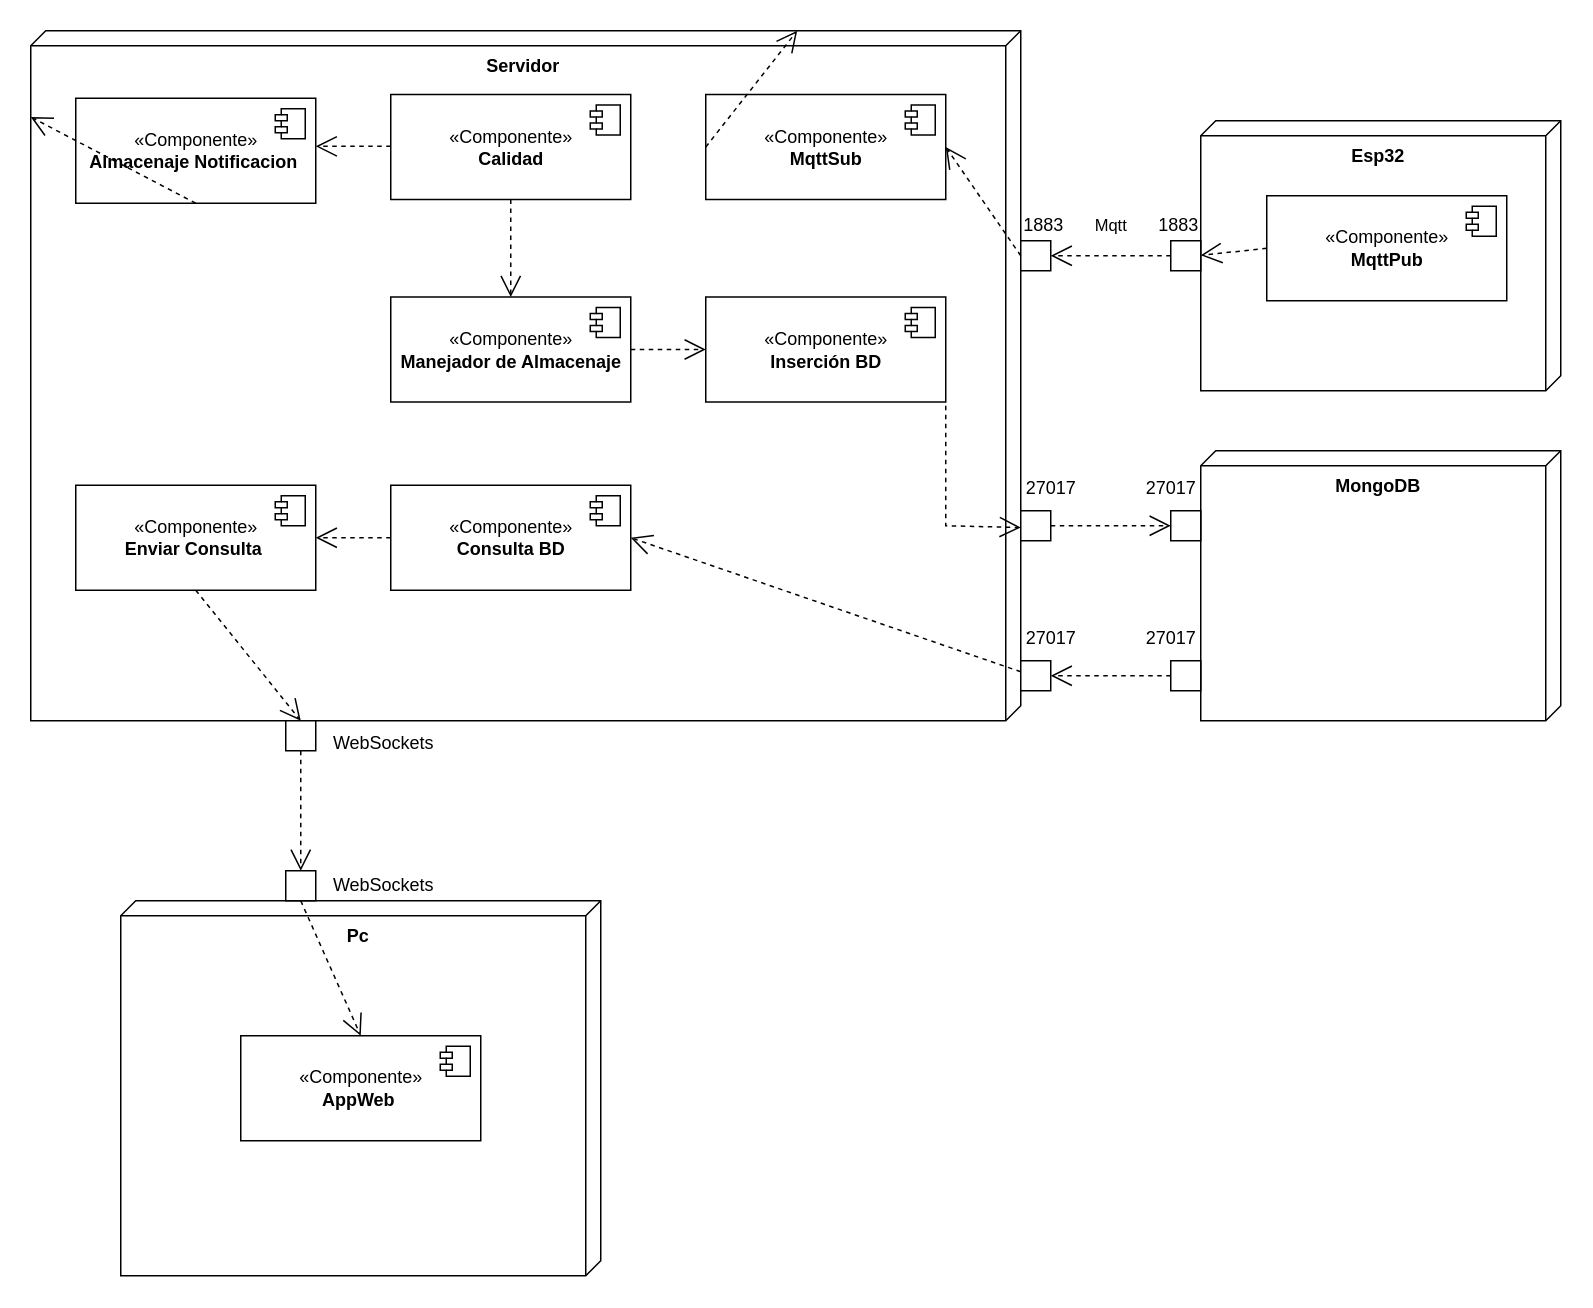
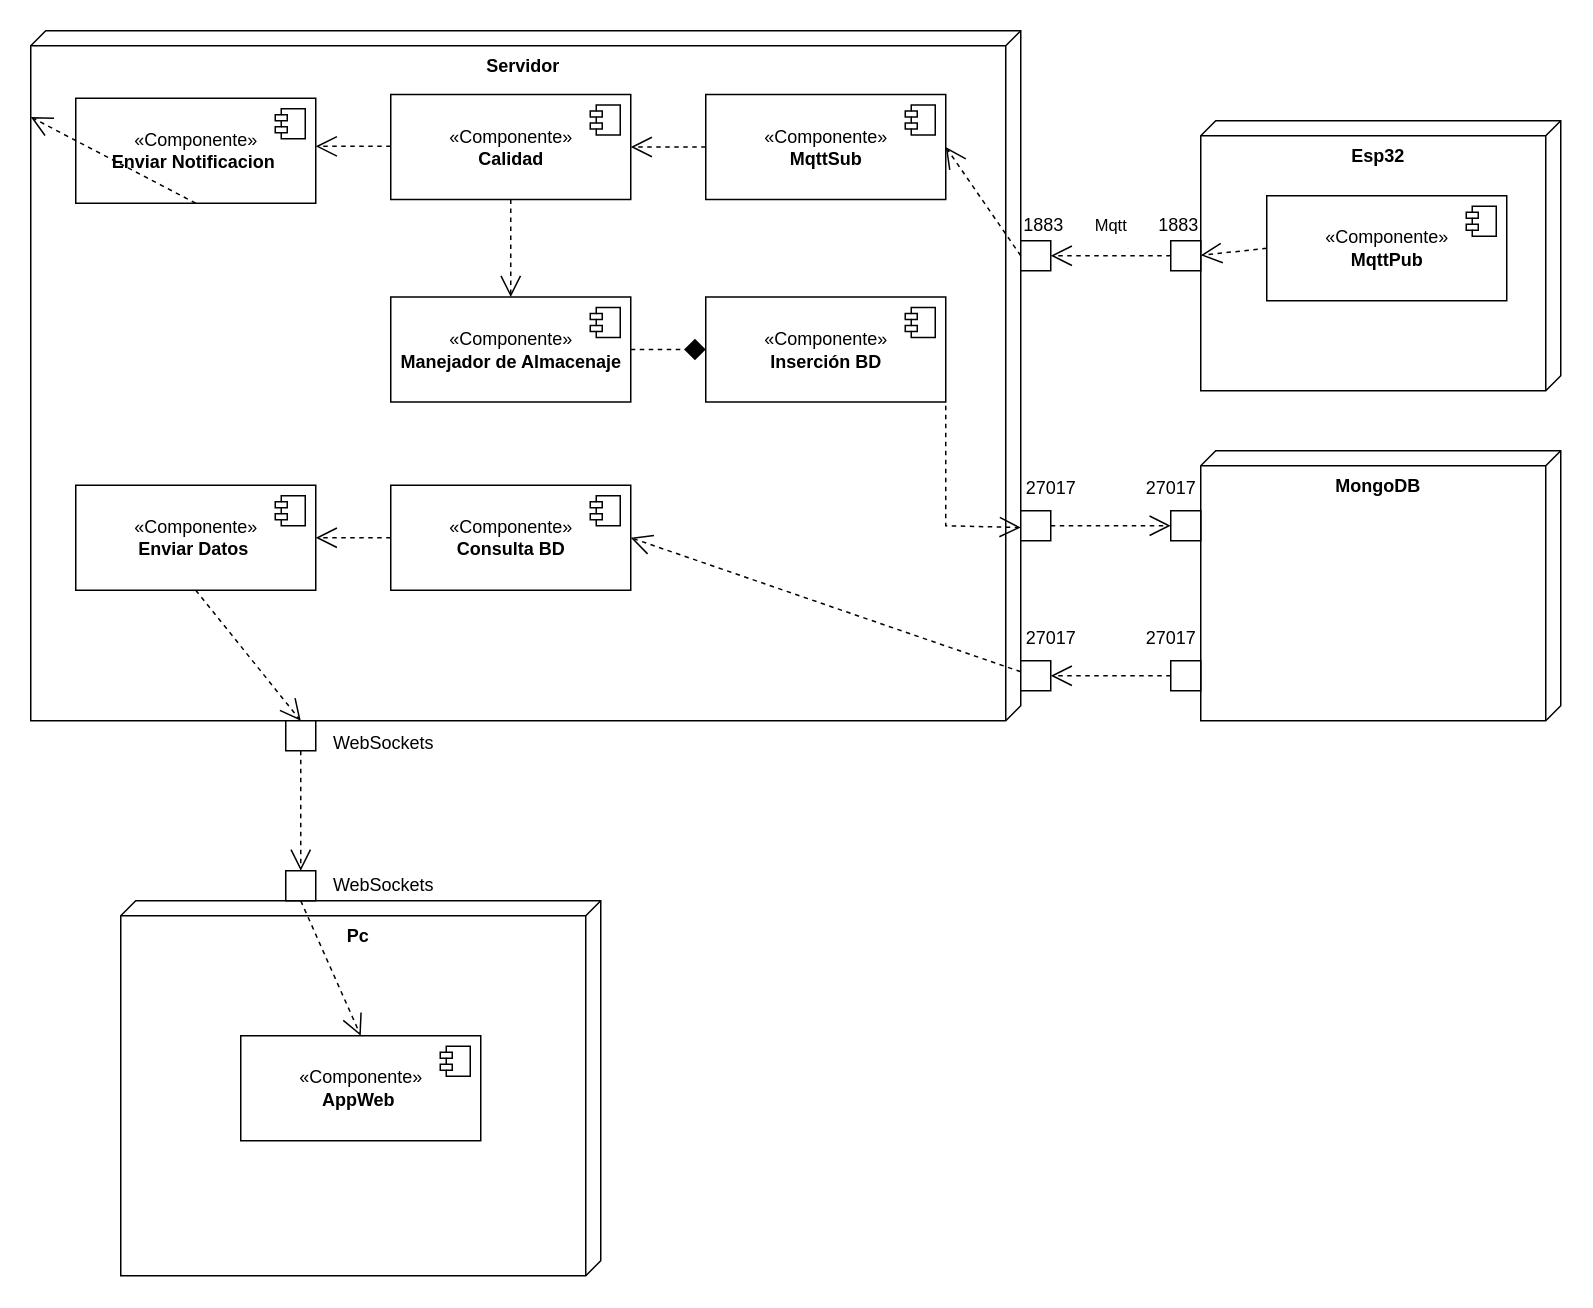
(750, 90) -> (670, 147)
(197, 151) -> (197, 151)
(692, 350) -> (684, 350)
(197, 538) -> (197, 538)
